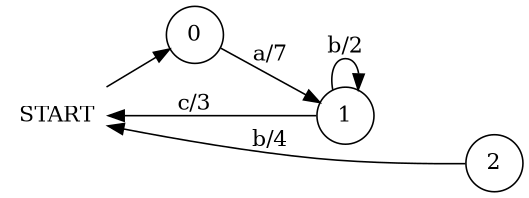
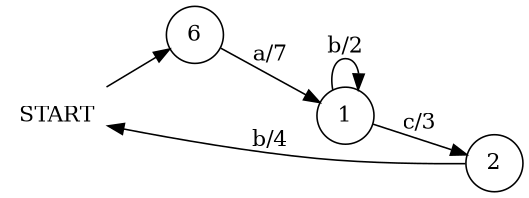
(195, 35) -> (195, 35)
(221, 116) -> (412, 137)
